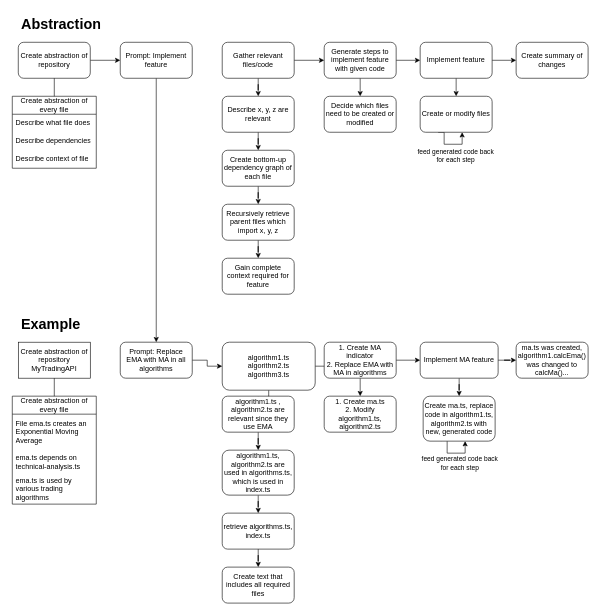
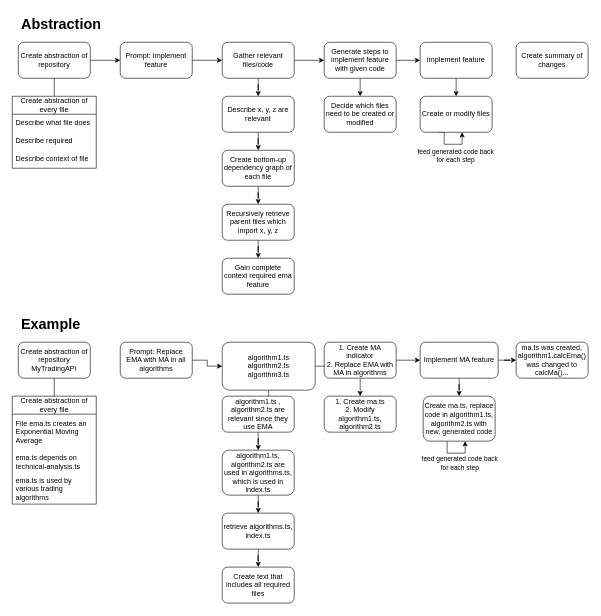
(510, 60) -> none
(55, 141) -> (47, 141)
(258, 276) -> (258, 276)
(156, 336) -> (216, 60)
(54, 360) -> (54, 360)
